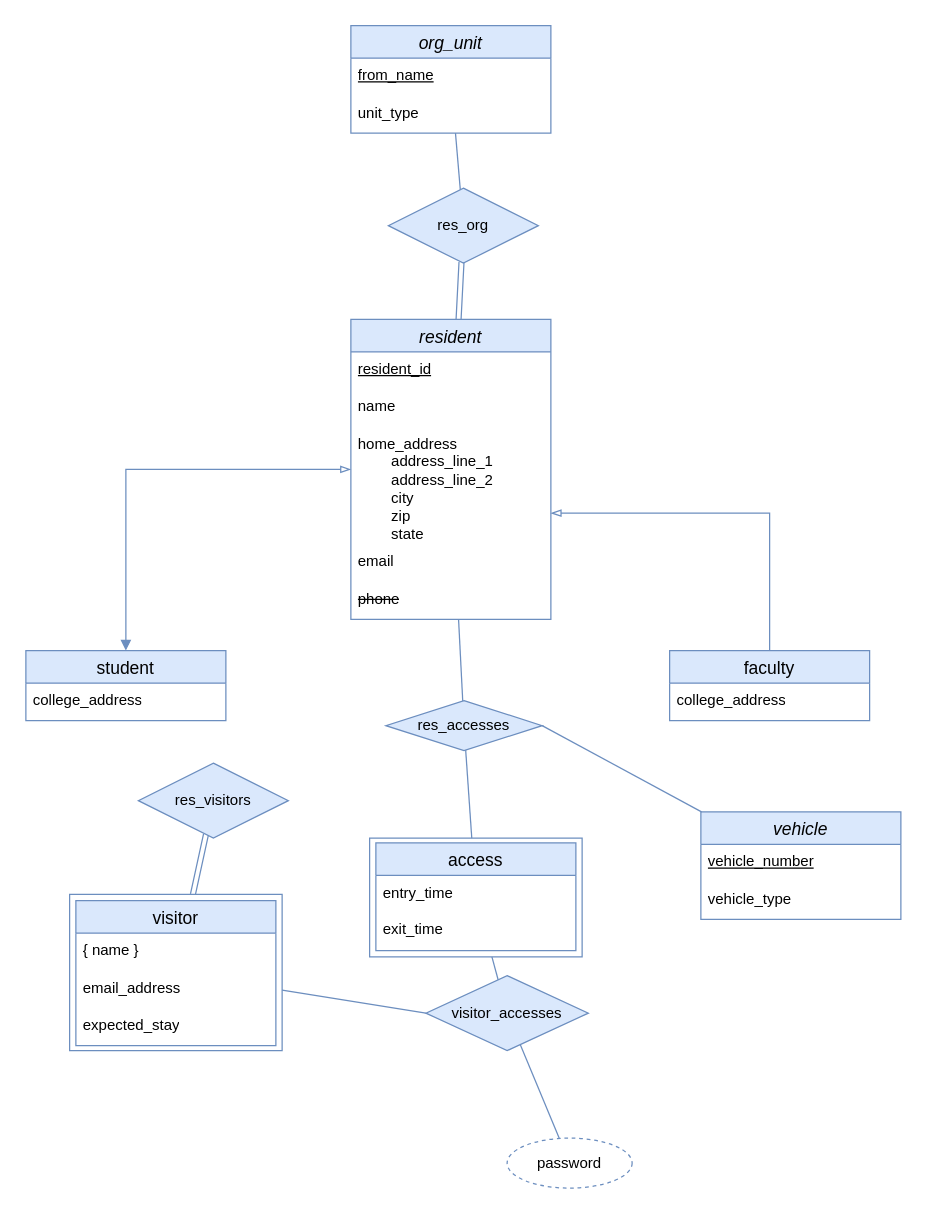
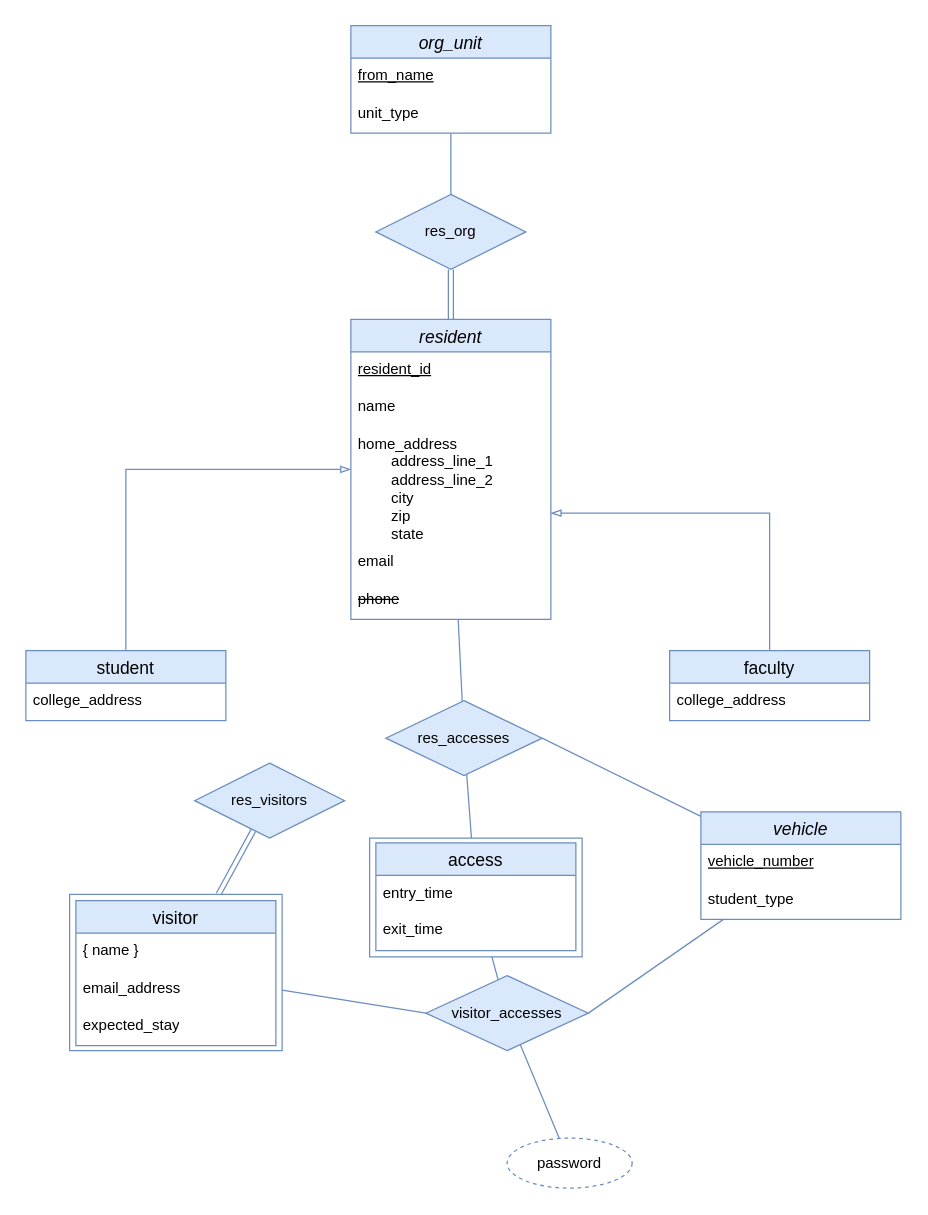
(463, 226) -> (451, 232)
(126, 639) -> (126, 643)
(464, 726) -> (464, 738)
(213, 801) -> (269, 801)
(755, 900) -> (759, 900)
none -> (654, 967)
